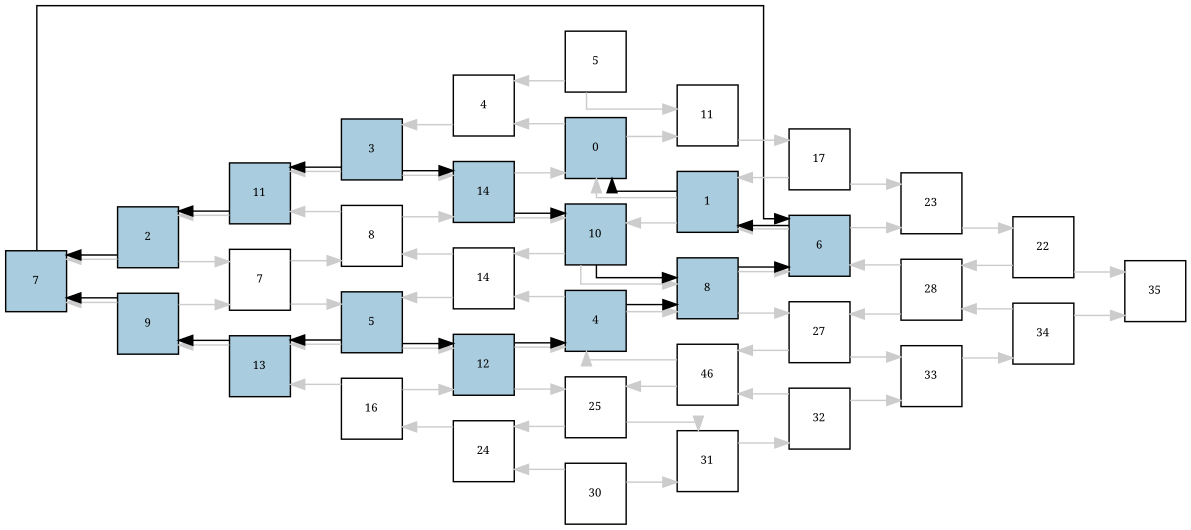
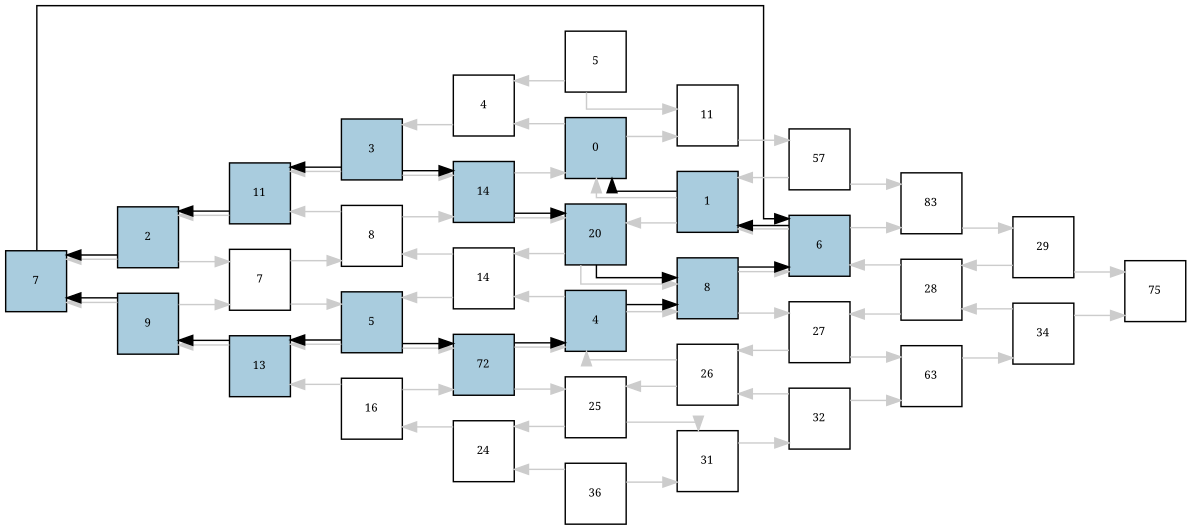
(820, 159) -> (820, 159)
(931, 203) -> (931, 203)
(596, 234) -> (596, 234)
(1043, 247) -> (1043, 247)
(1155, 291) -> (1155, 291)
(484, 365) -> (484, 365)
(708, 375) -> (708, 375)
(931, 376) -> (931, 376)
(596, 494) -> (596, 494)
